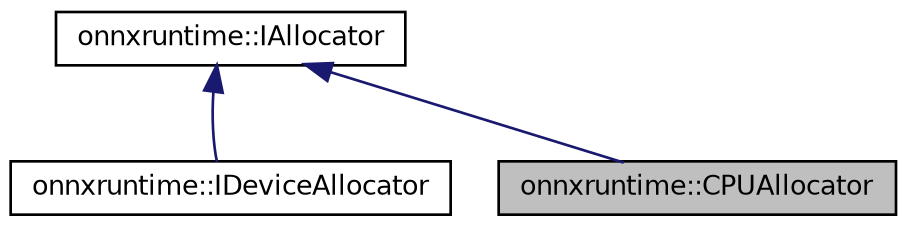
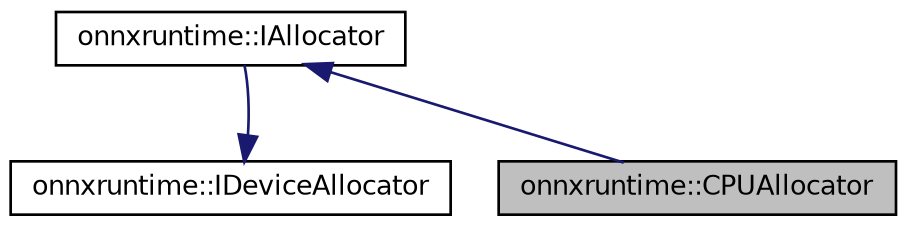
(213, 127) -> (248, 100)
